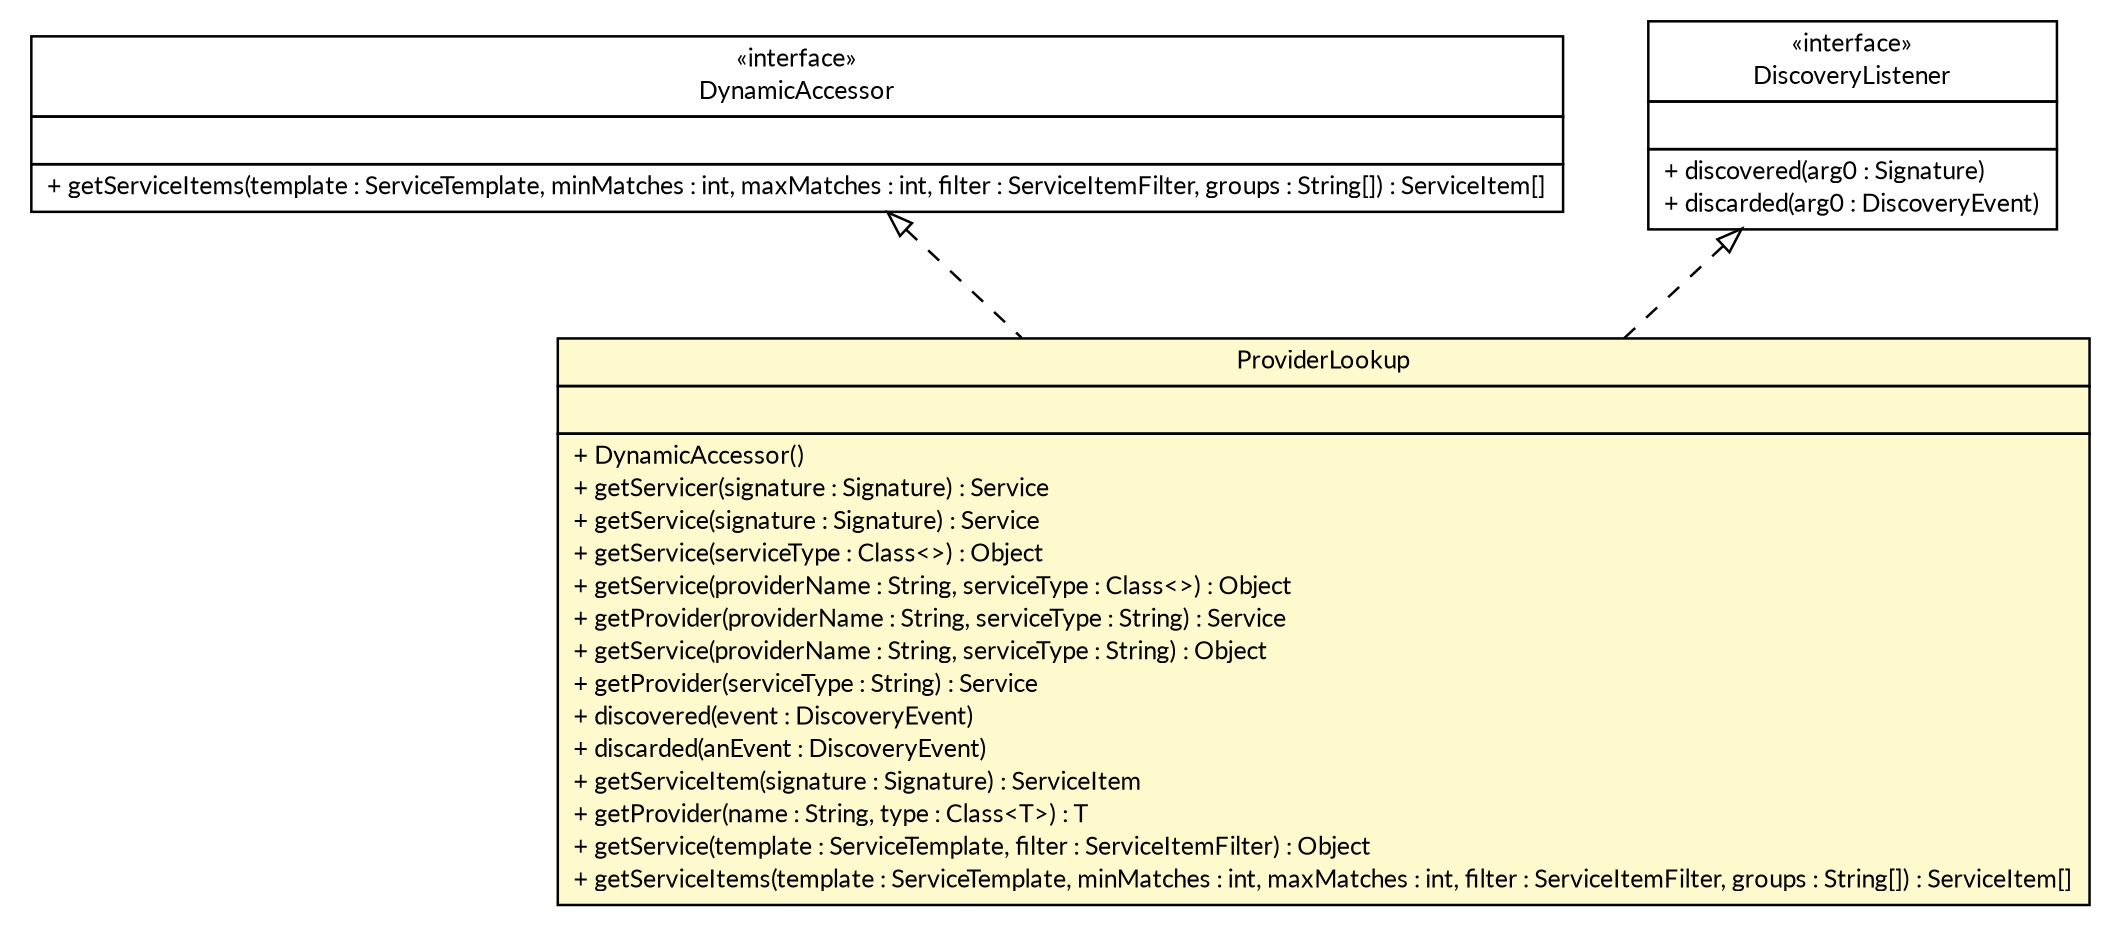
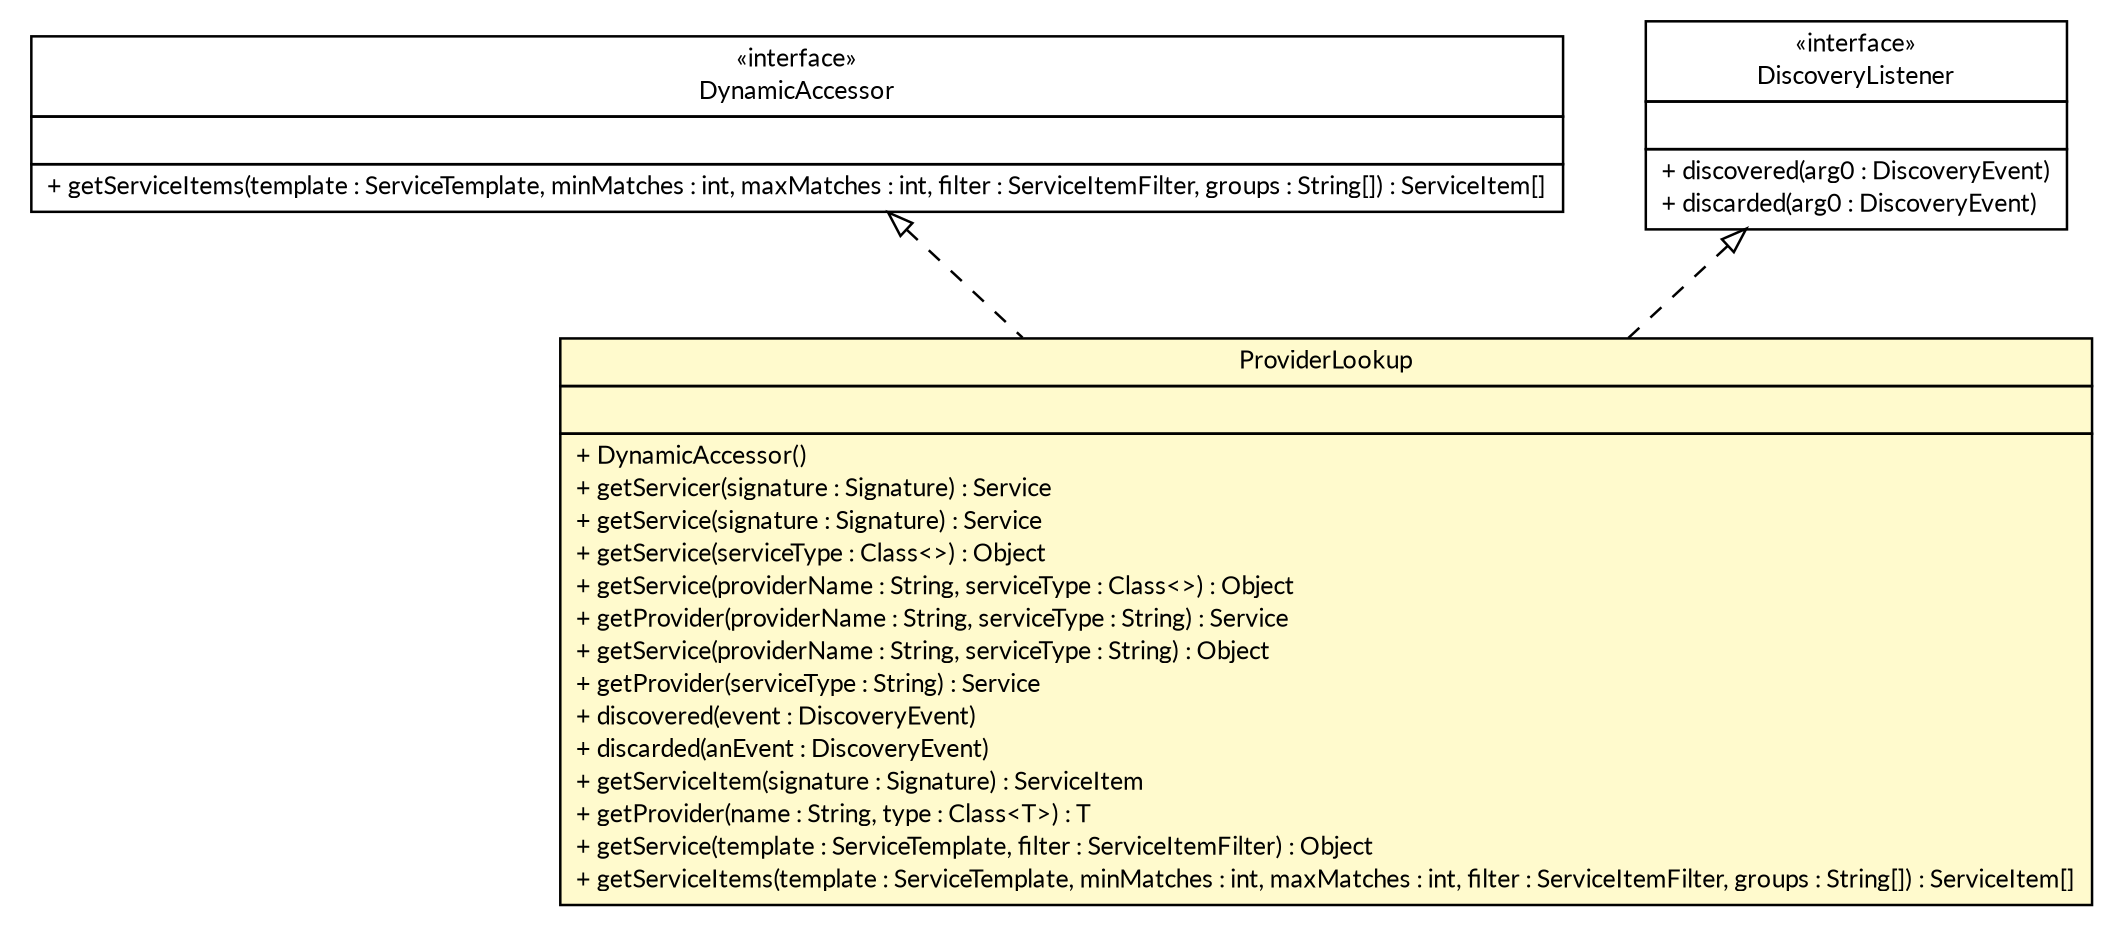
(1825, 172) -> (1856, 172)
